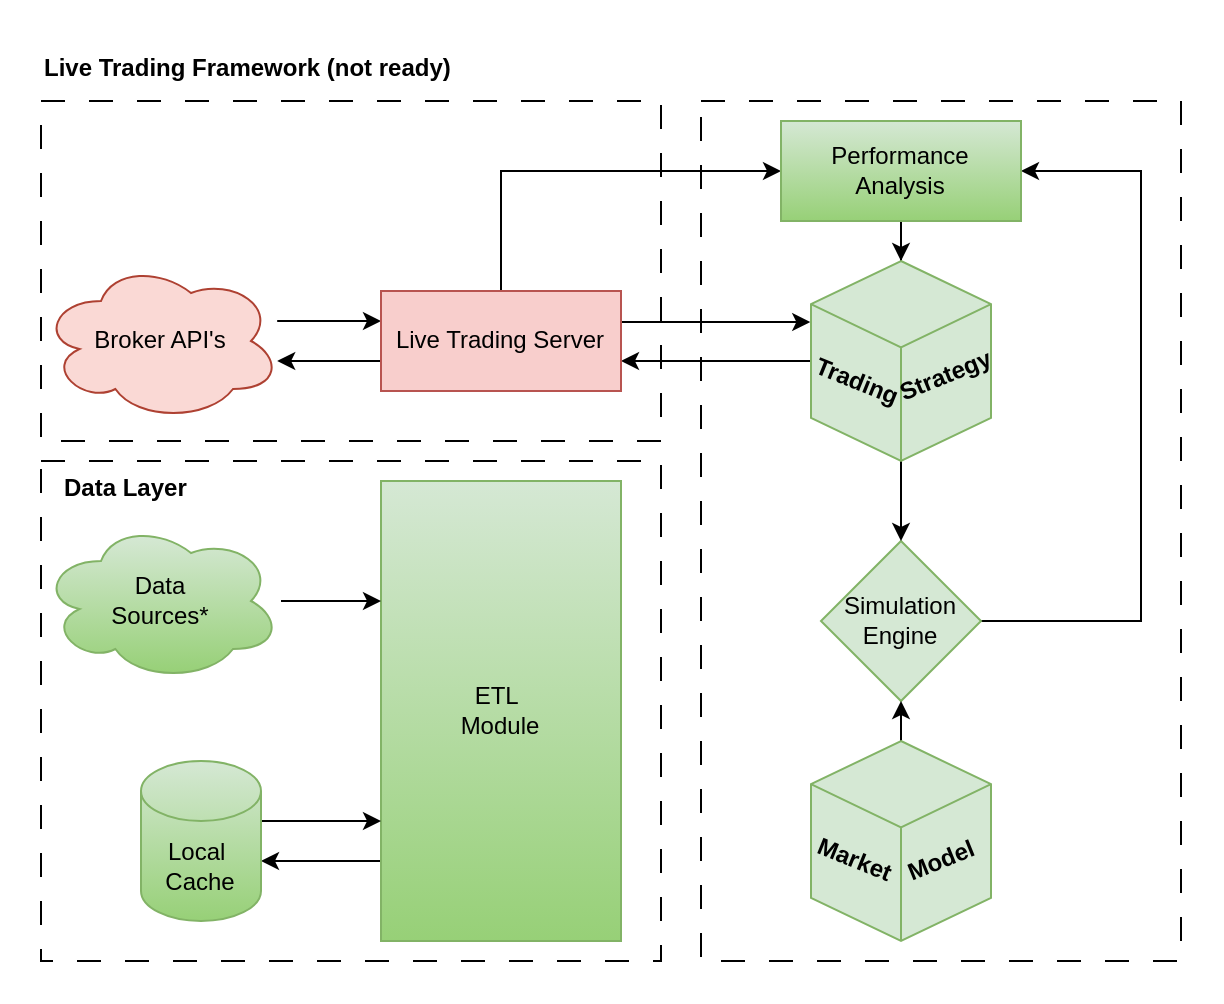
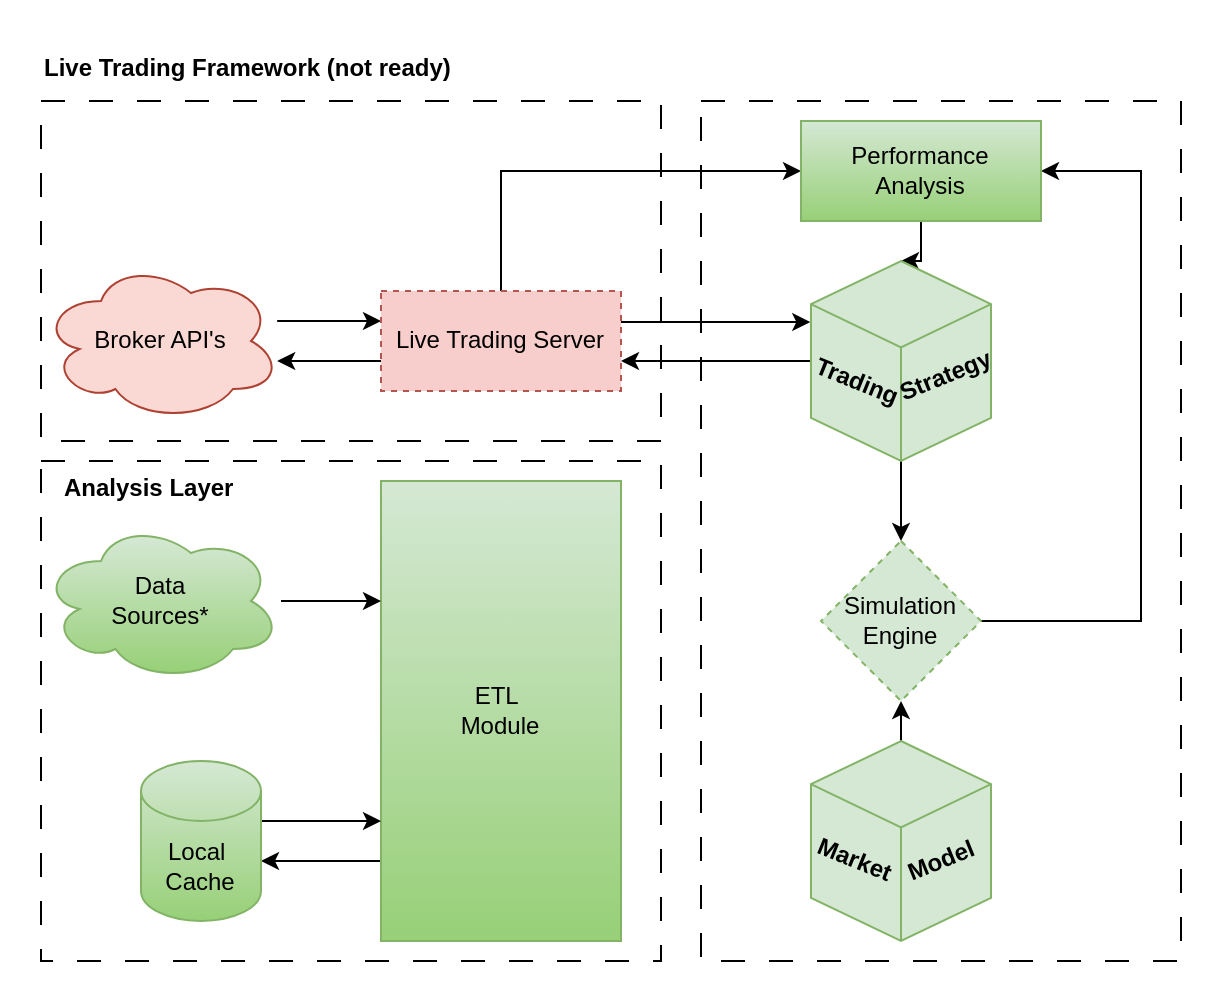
(901, 171) -> (921, 171)
(501, 341) -> (501, 341)
(129, 489) -> (150, 489)
(901, 621) -> (901, 621)
